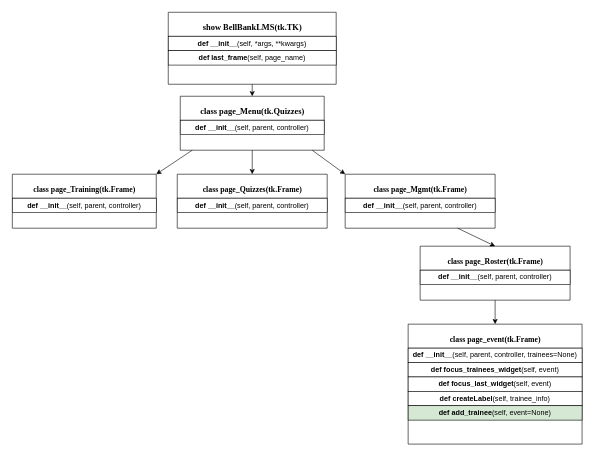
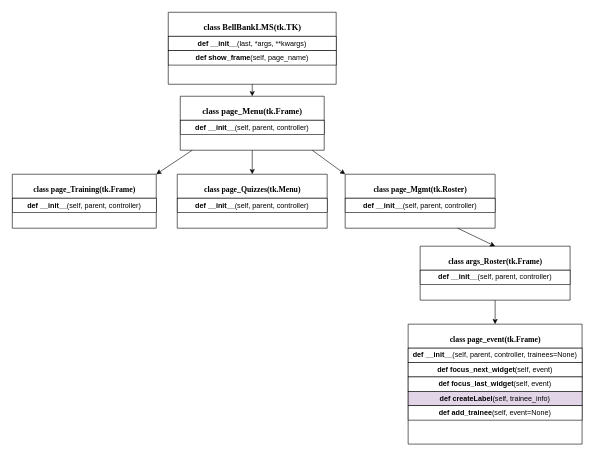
(253, 21) -> (253, 21)
(252, 44) -> (252, 44)
(252, 58) -> (252, 58)
(253, 105) -> (253, 105)
(253, 183) -> (253, 183)
(421, 183) -> (421, 183)
(496, 255) -> (496, 255)
(495, 370) -> (495, 370)
(495, 399) -> (495, 399)
(495, 413) -> (495, 413)
